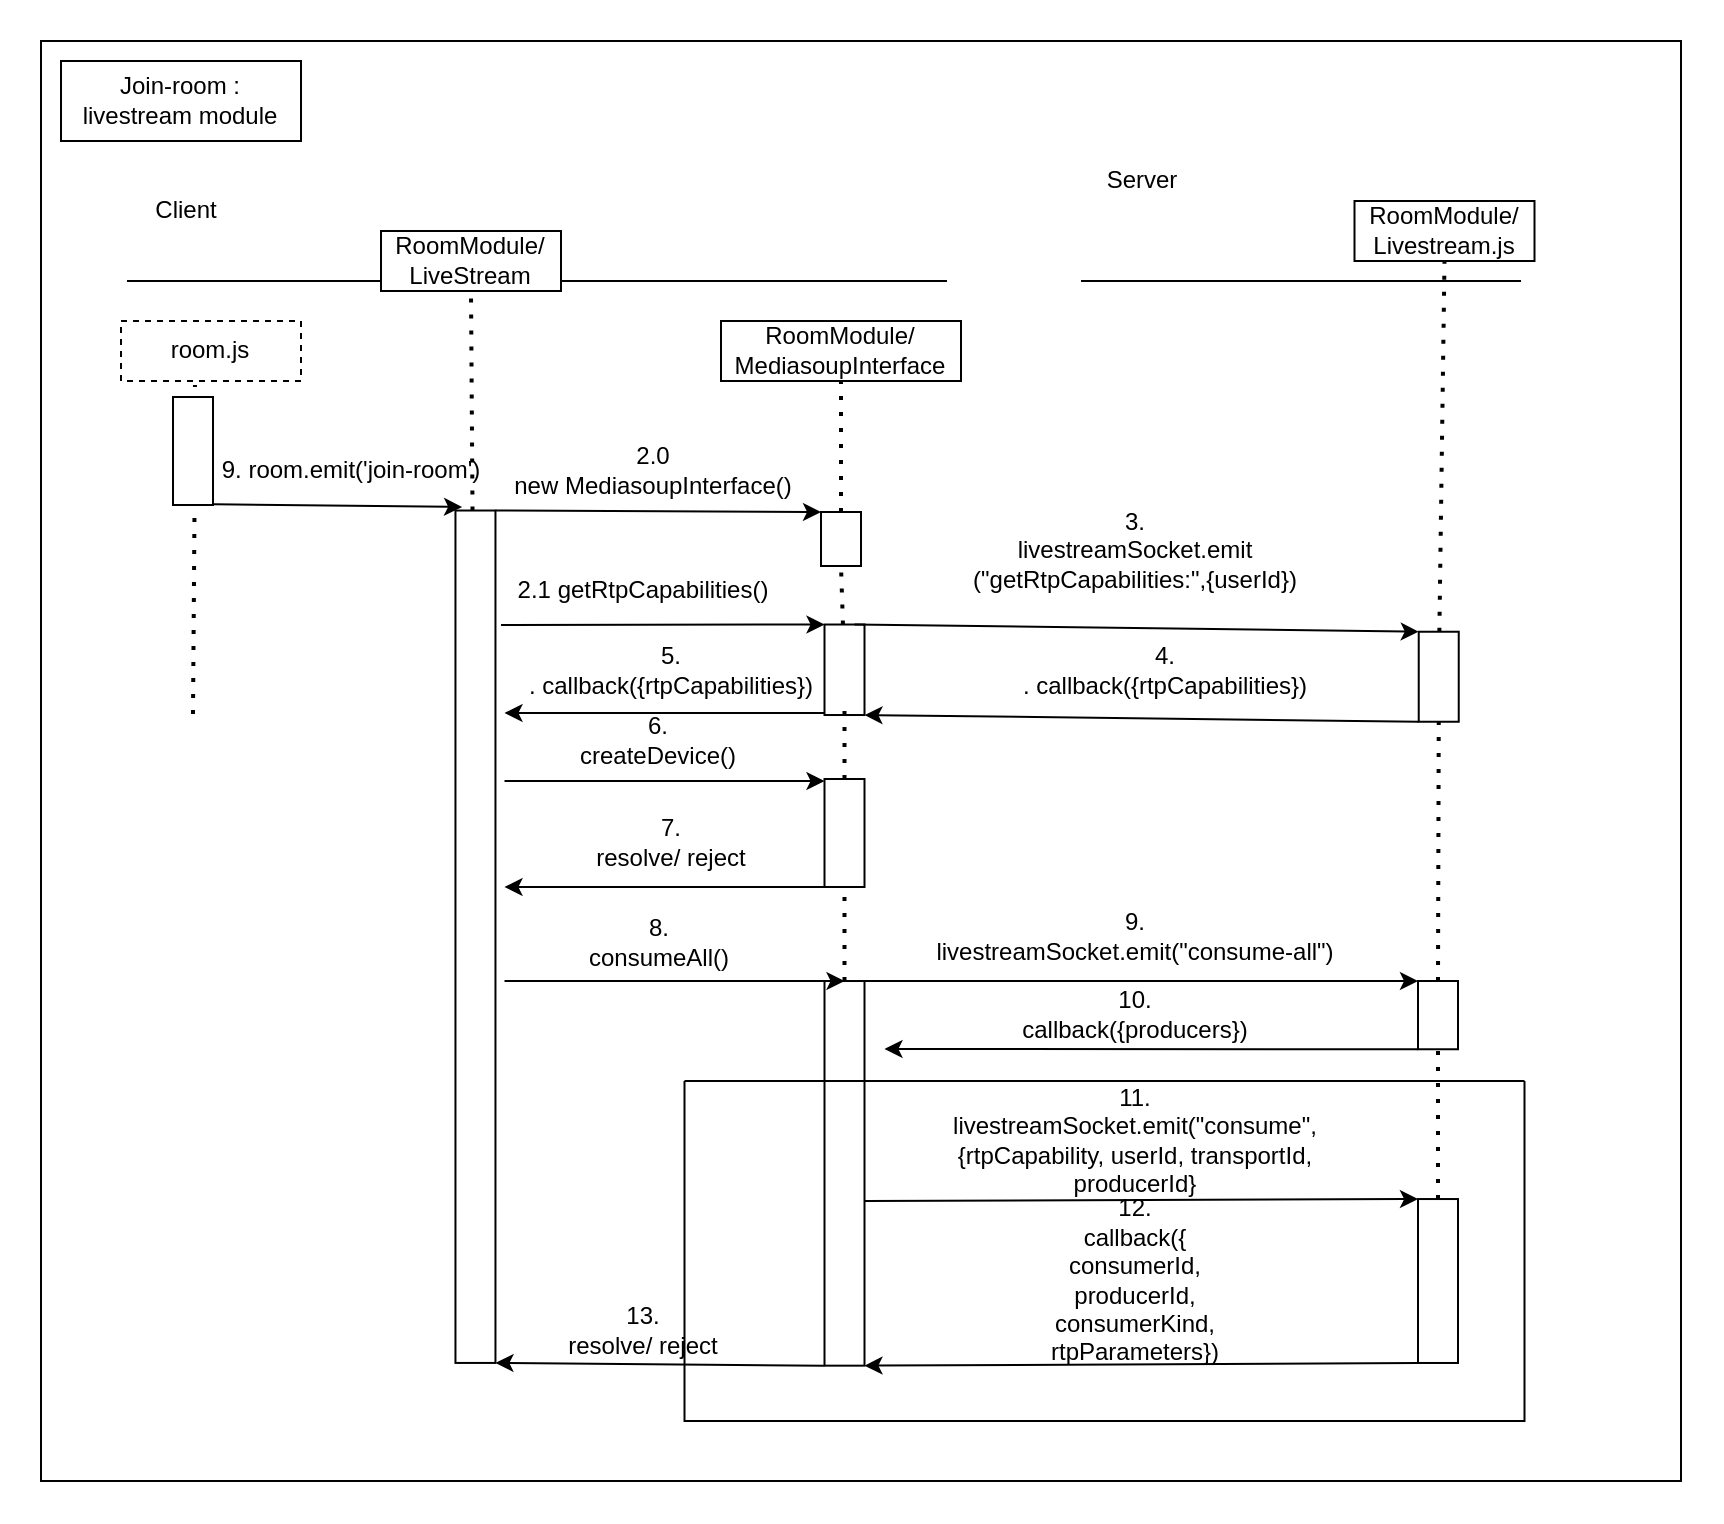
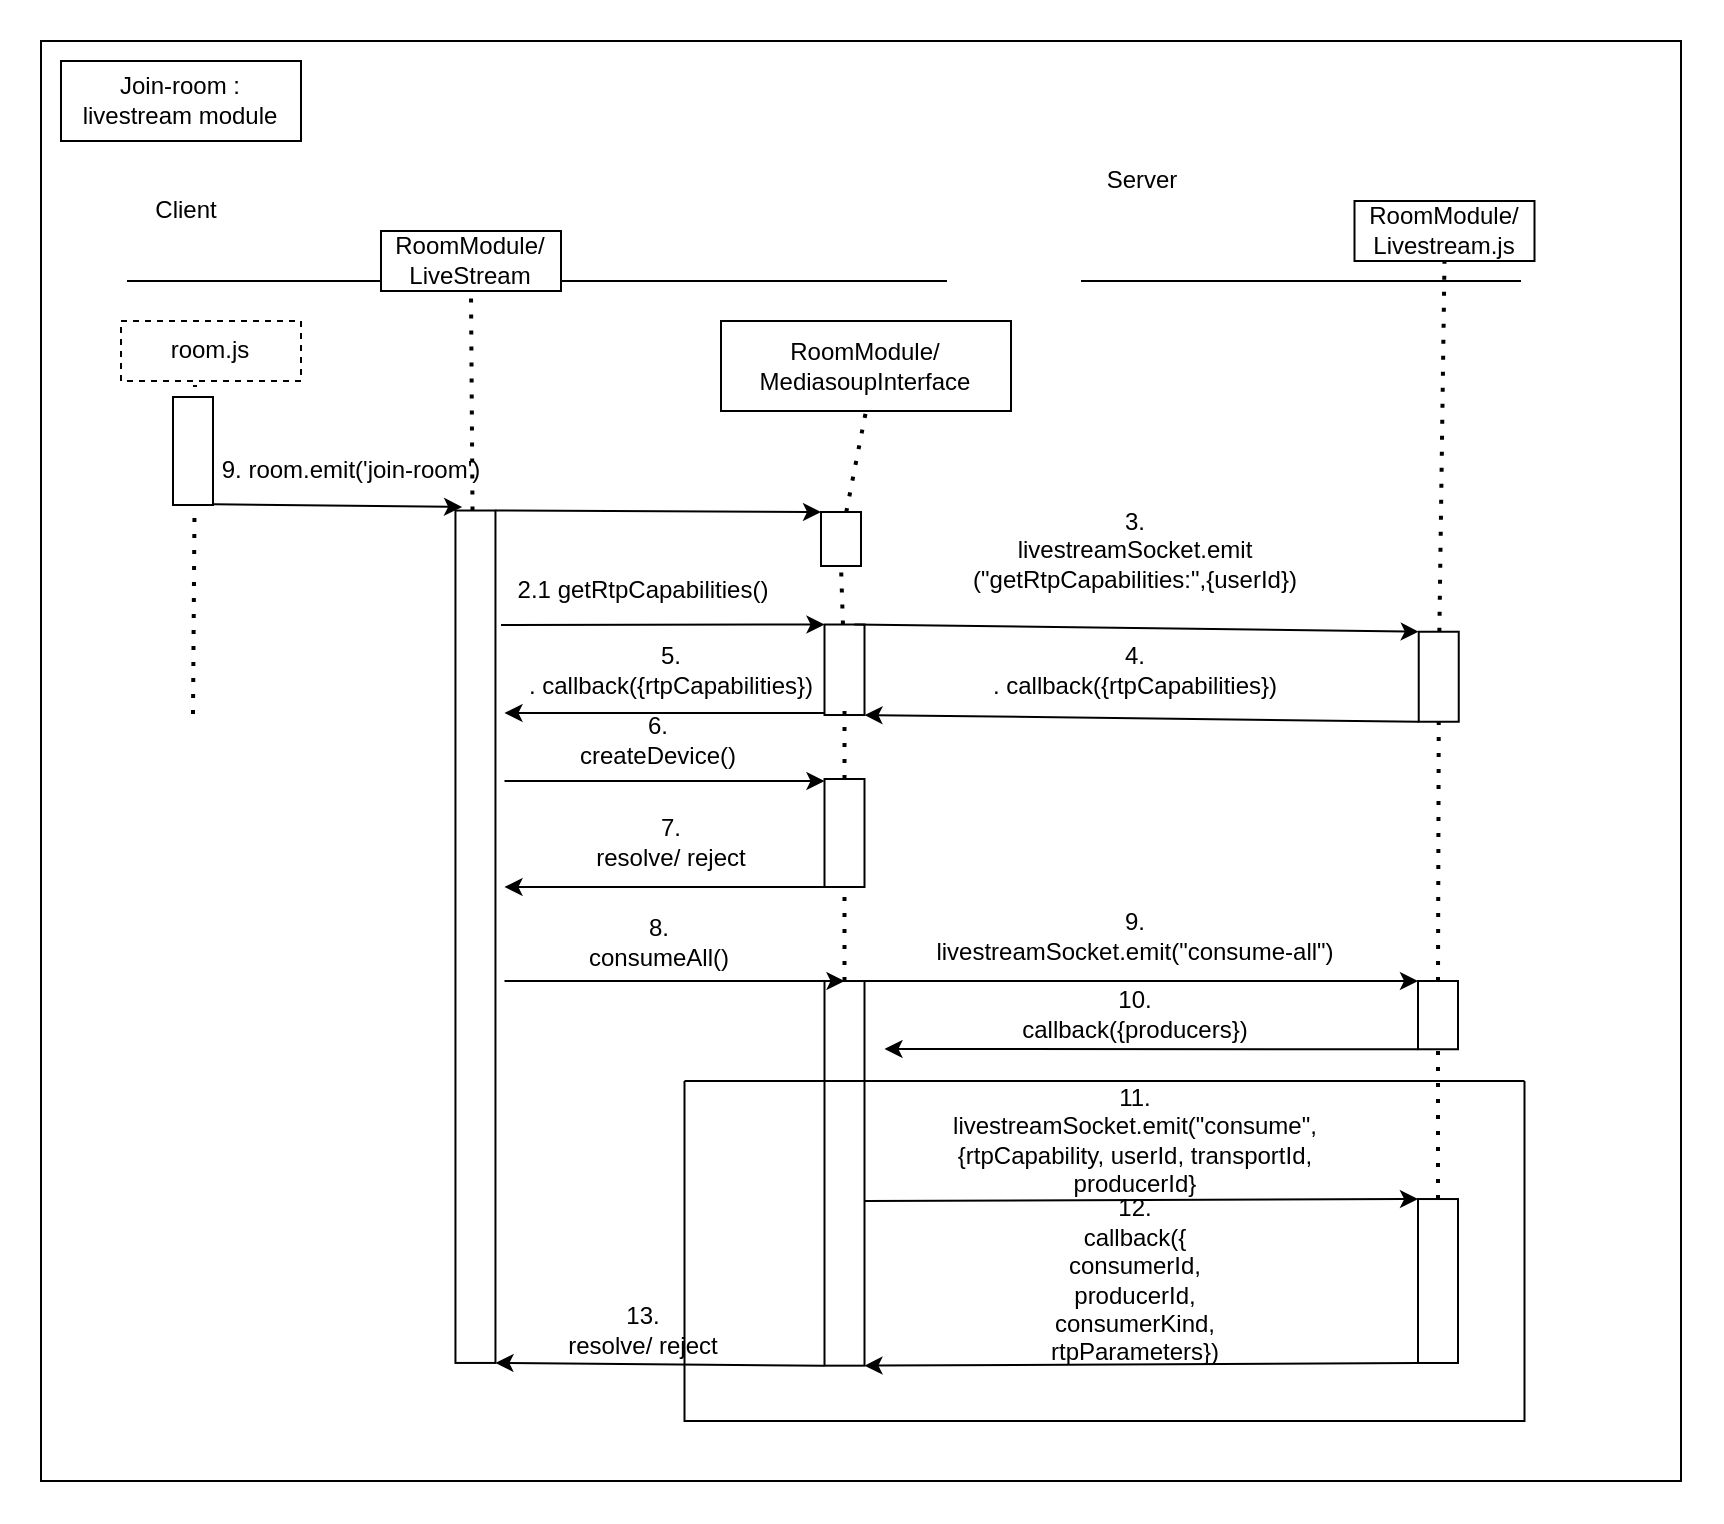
(841, 351) -> (866, 366)
(653, 471) -> none
(1165, 671) -> (1135, 671)
